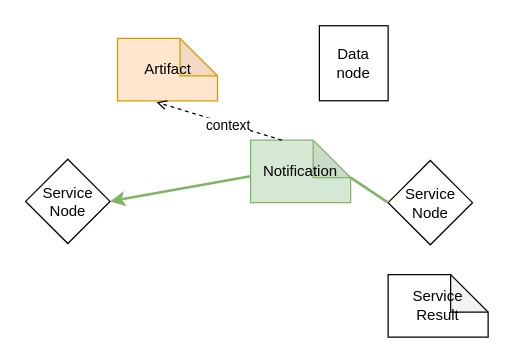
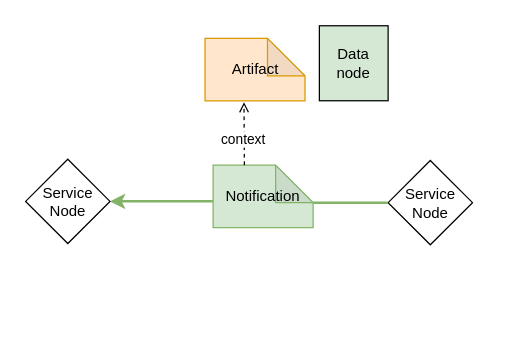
(354, 63) -> (354, 63)
(168, 69) -> (255, 69)
(301, 171) -> (263, 196)
(438, 306) -> none
